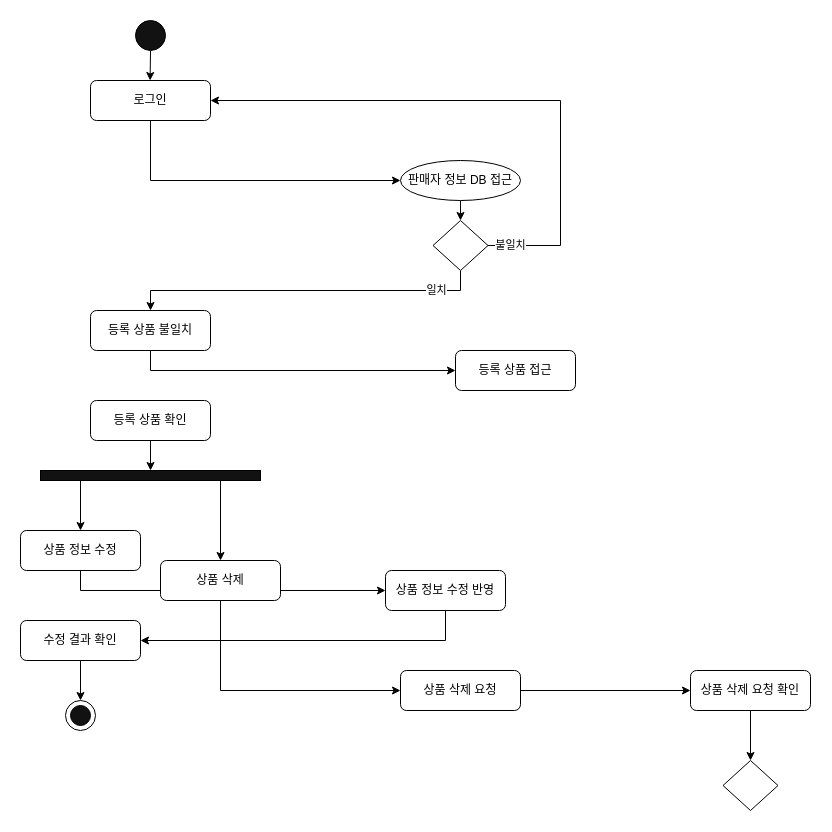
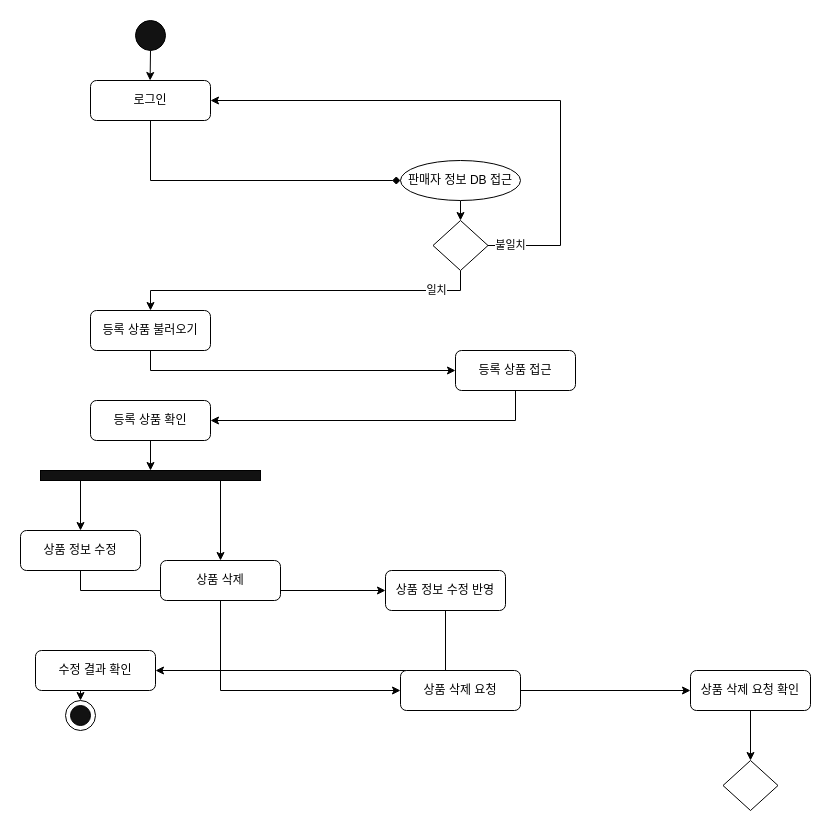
(392, 181) -> (392, 181)
(151, 331) -> (151, 331)
none -> (381, 421)
(81, 641) -> (96, 671)
